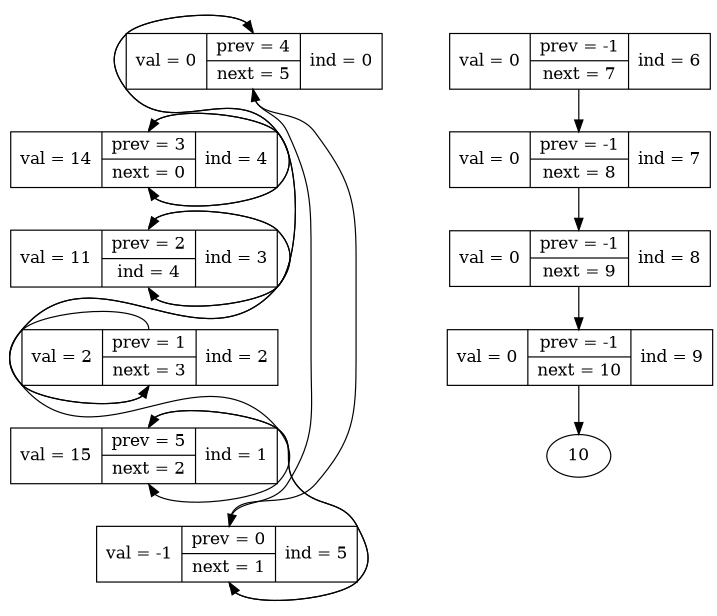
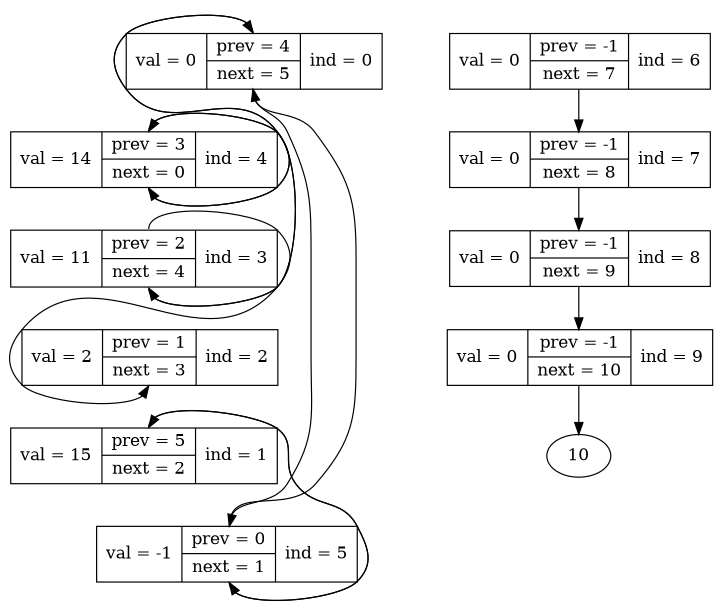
(149, 272) -> (149, 272)
(146, 307) -> none
(145, 408) -> none
